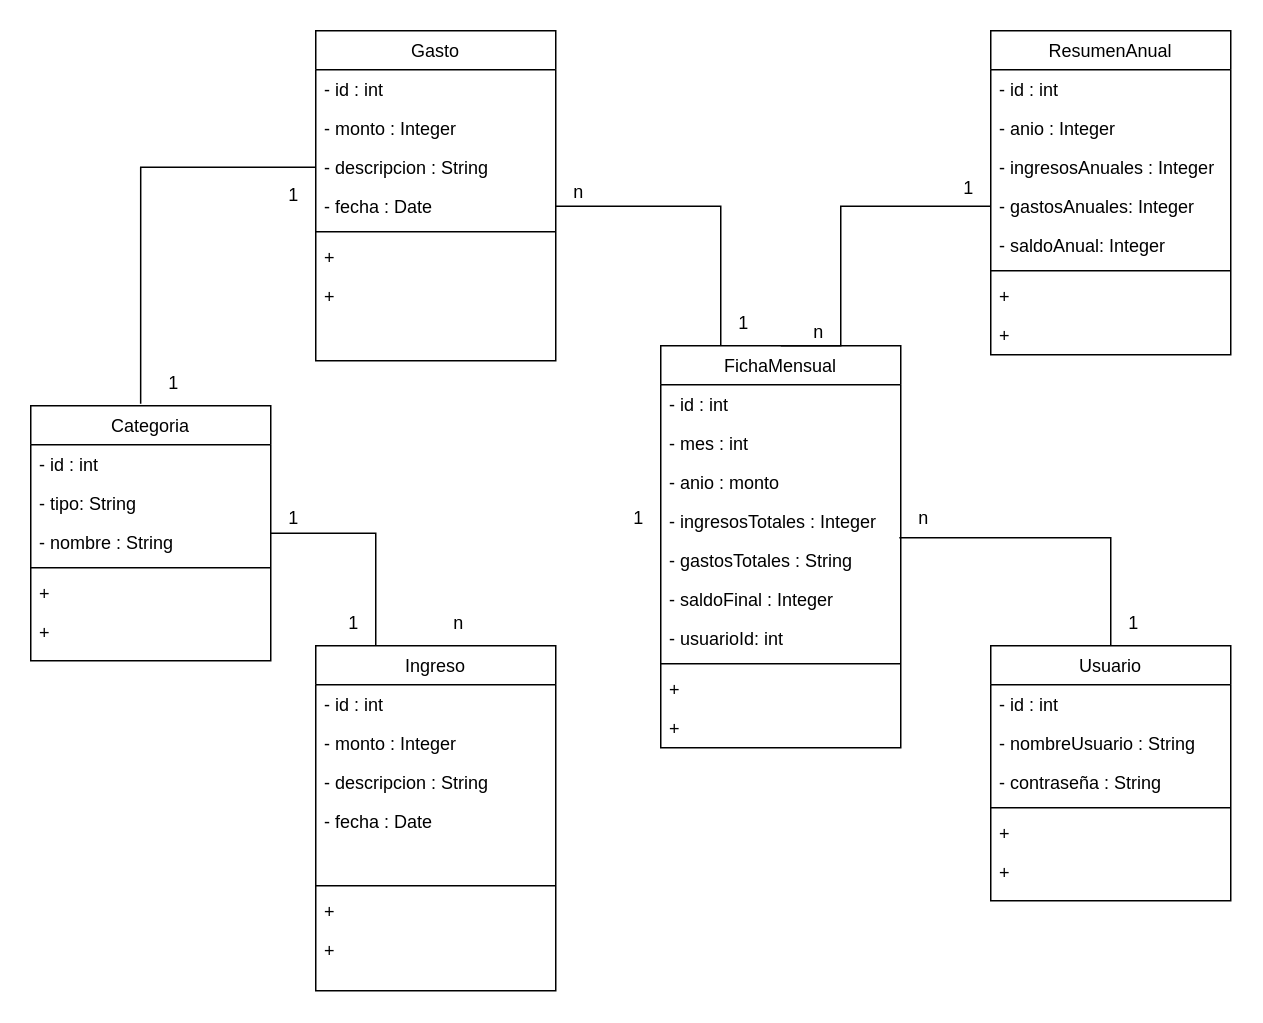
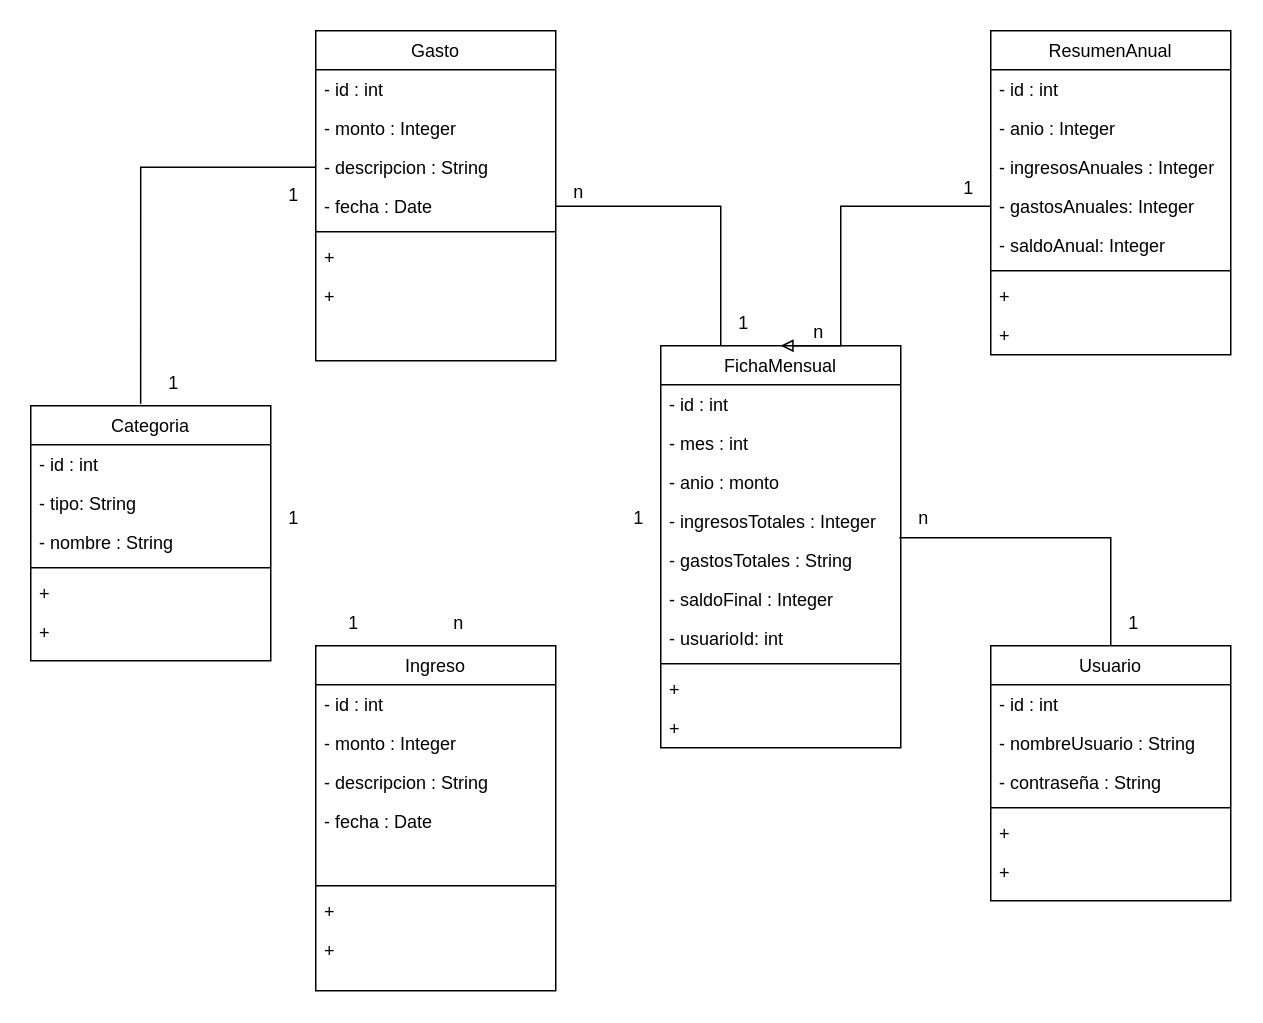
(788, 346) -> (794, 346)
(376, 537) -> none
